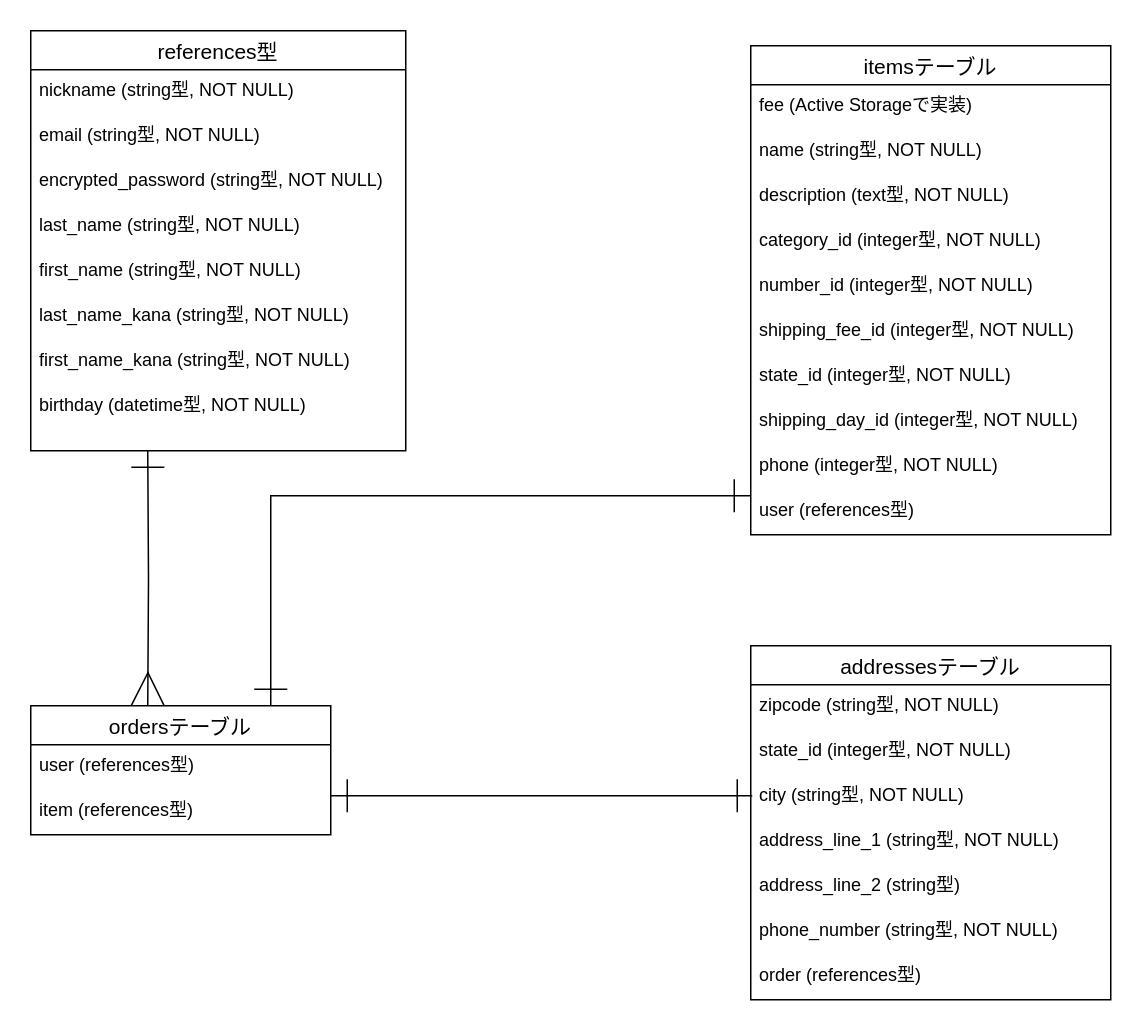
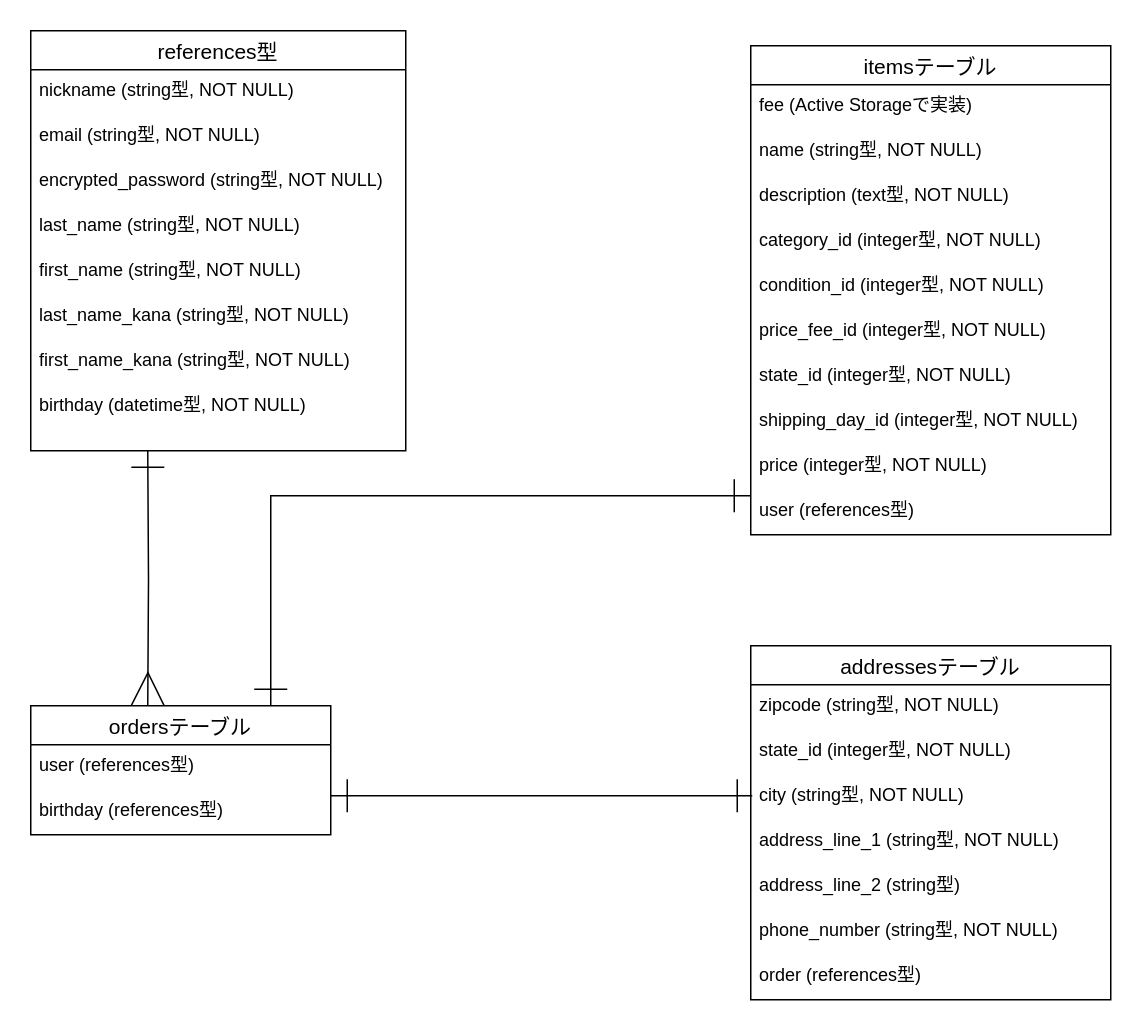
(902, 285) -> (913, 285)
(928, 330) -> (915, 330)
(882, 465) -> (880, 465)
(129, 810) -> (149, 810)
